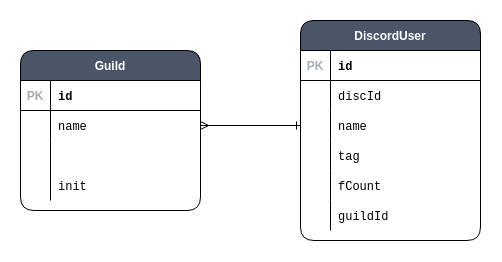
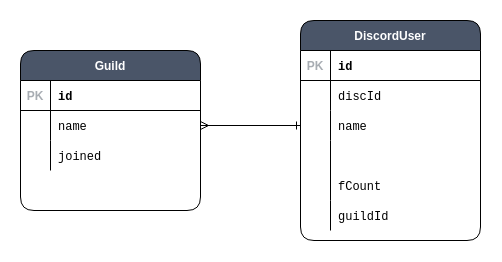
none -> (126, 156)
(406, 156) -> none
(126, 186) -> none
